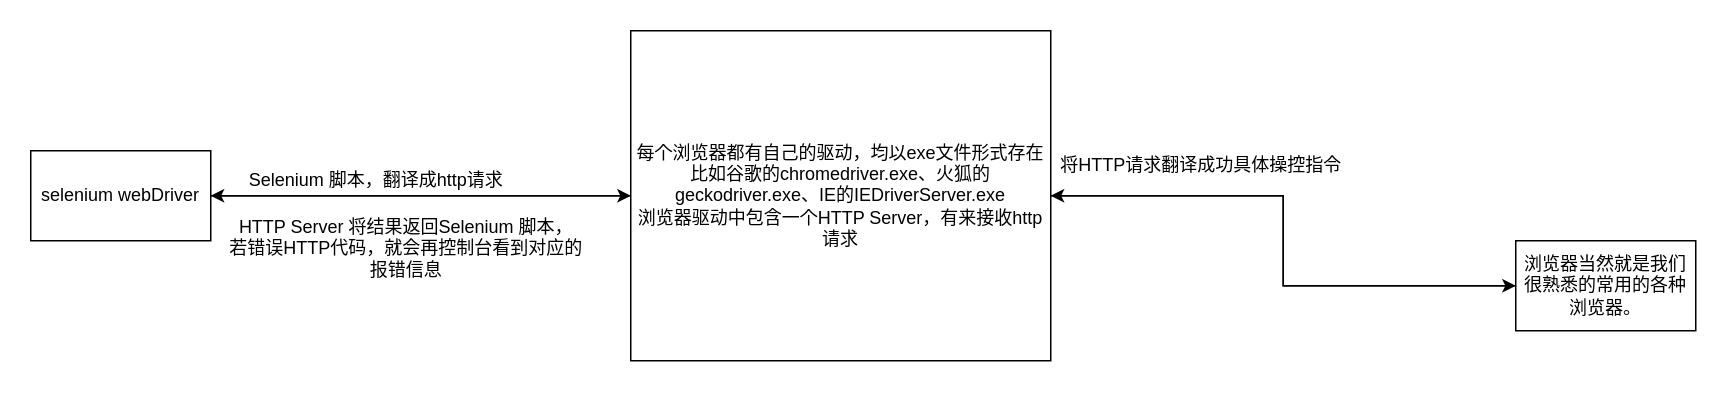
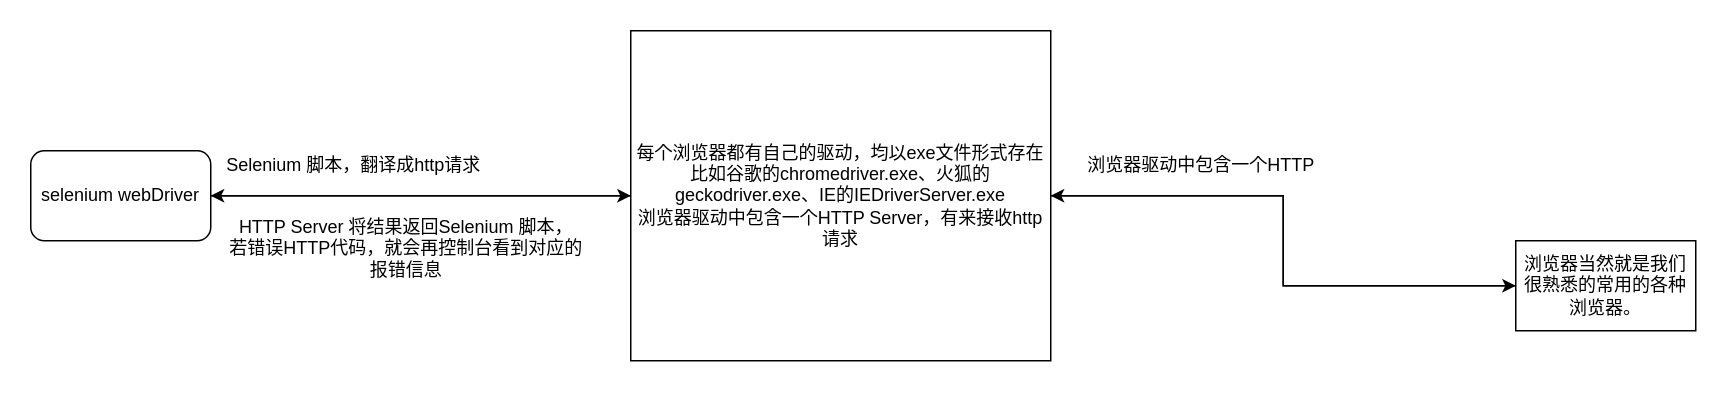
(1202, 166) -> (1202, 166)
(376, 181) -> (353, 166)
(121, 196) -> (121, 196)
